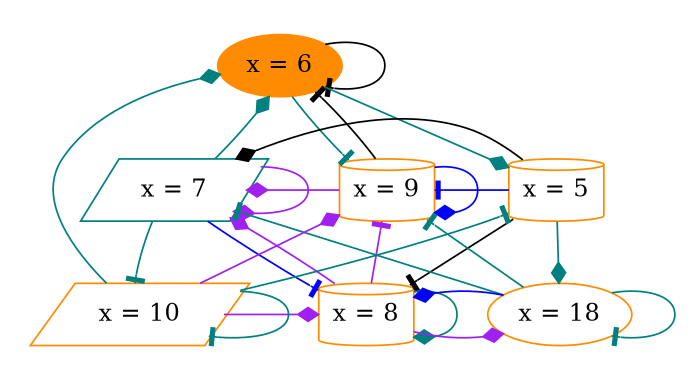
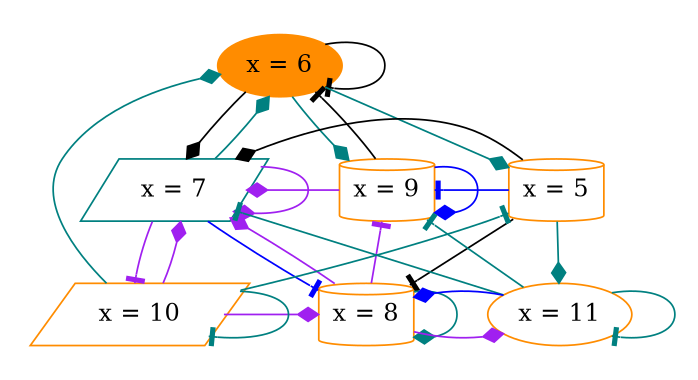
none -> (222, 116)
(311, 120) -> (311, 120)
(143, 248) -> (143, 248)
(245, 261) -> (171, 263)
(560, 314) -> (560, 314)
